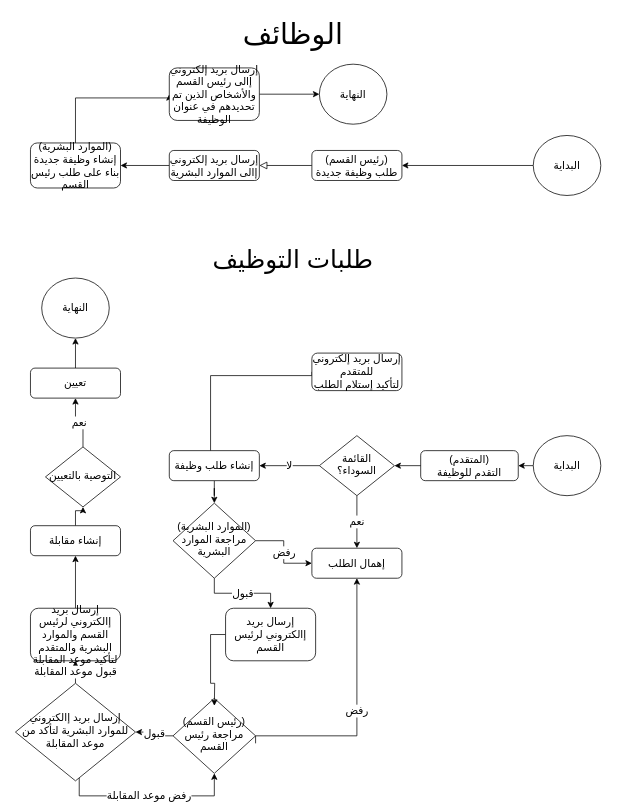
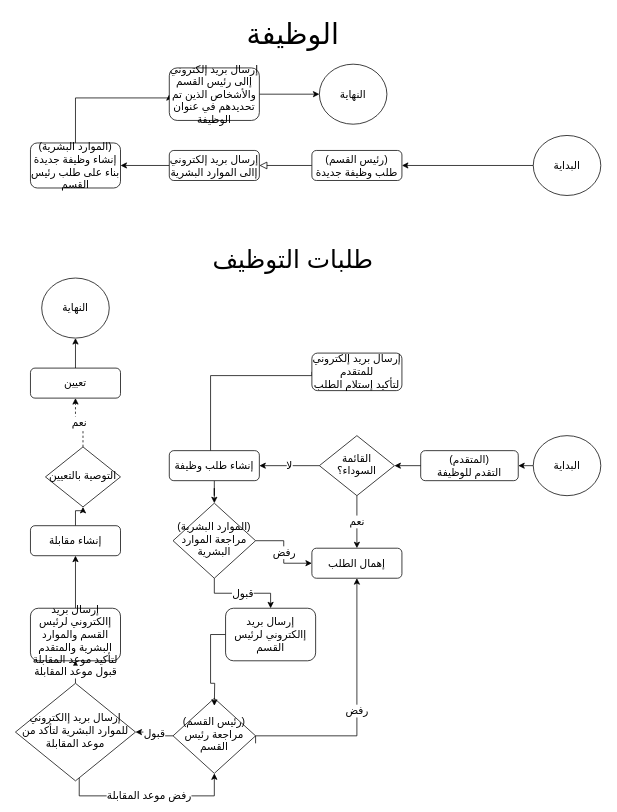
(293, 34) -> (293, 34)
(83, 436) -> (83, 436)
